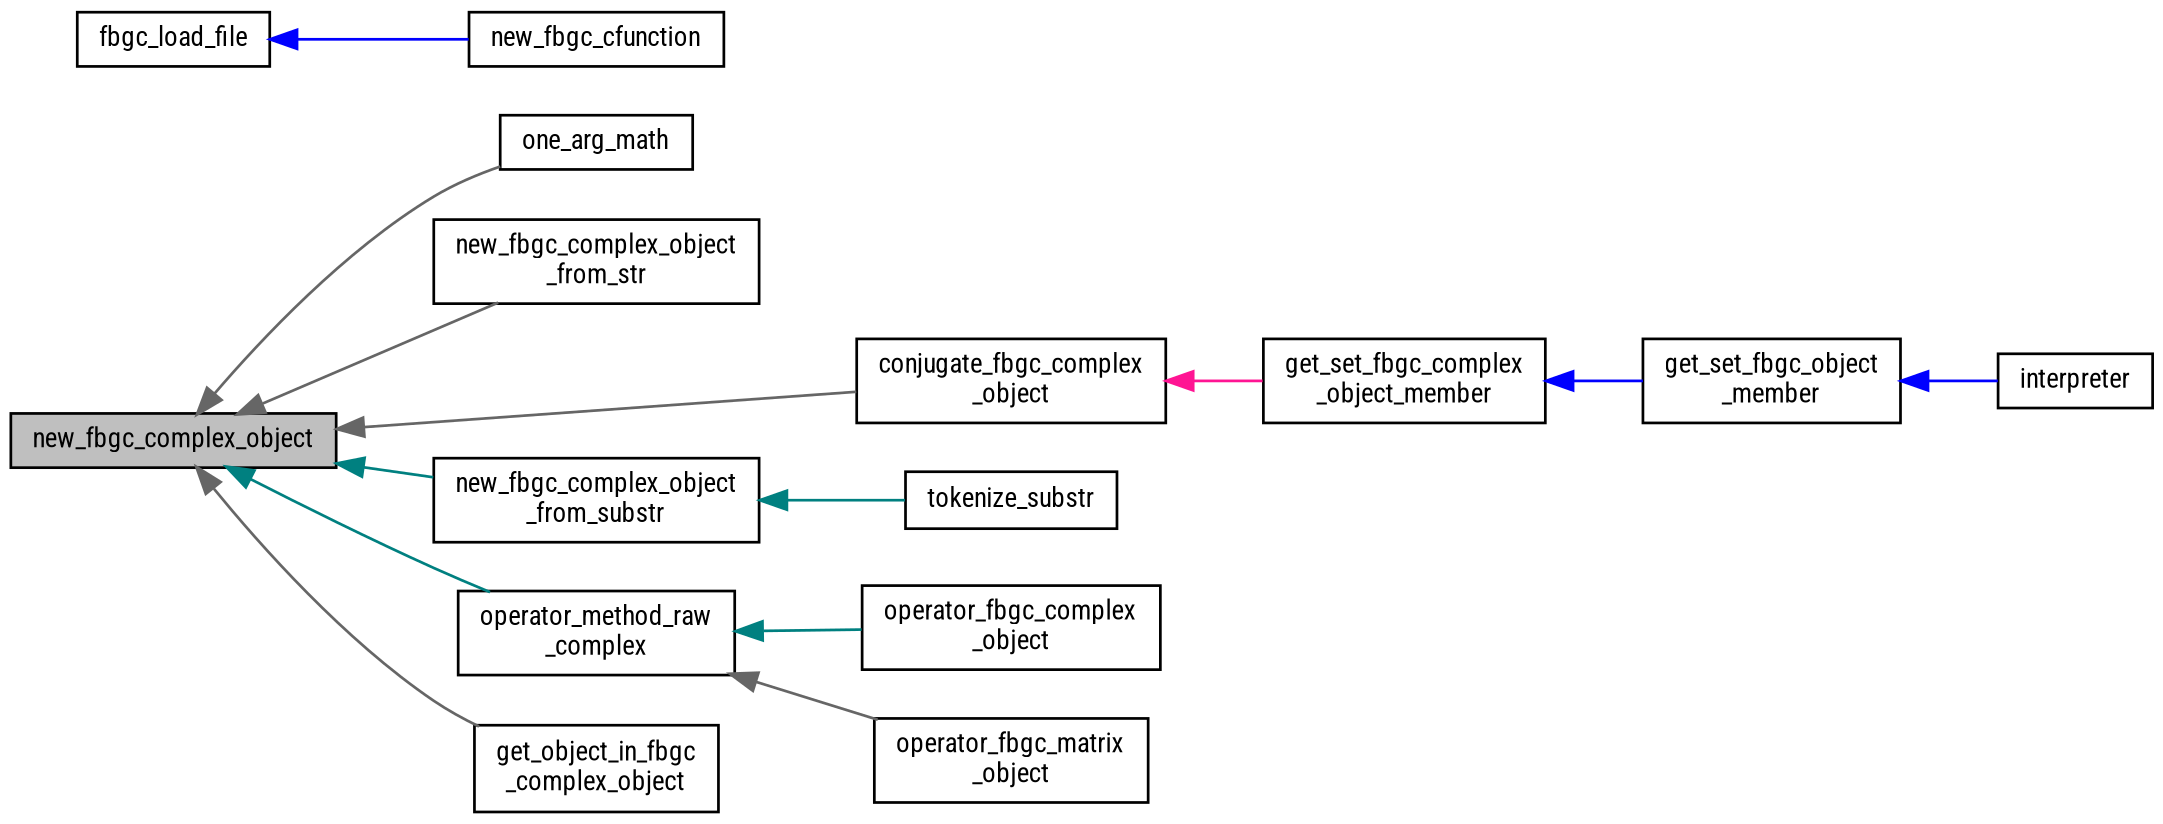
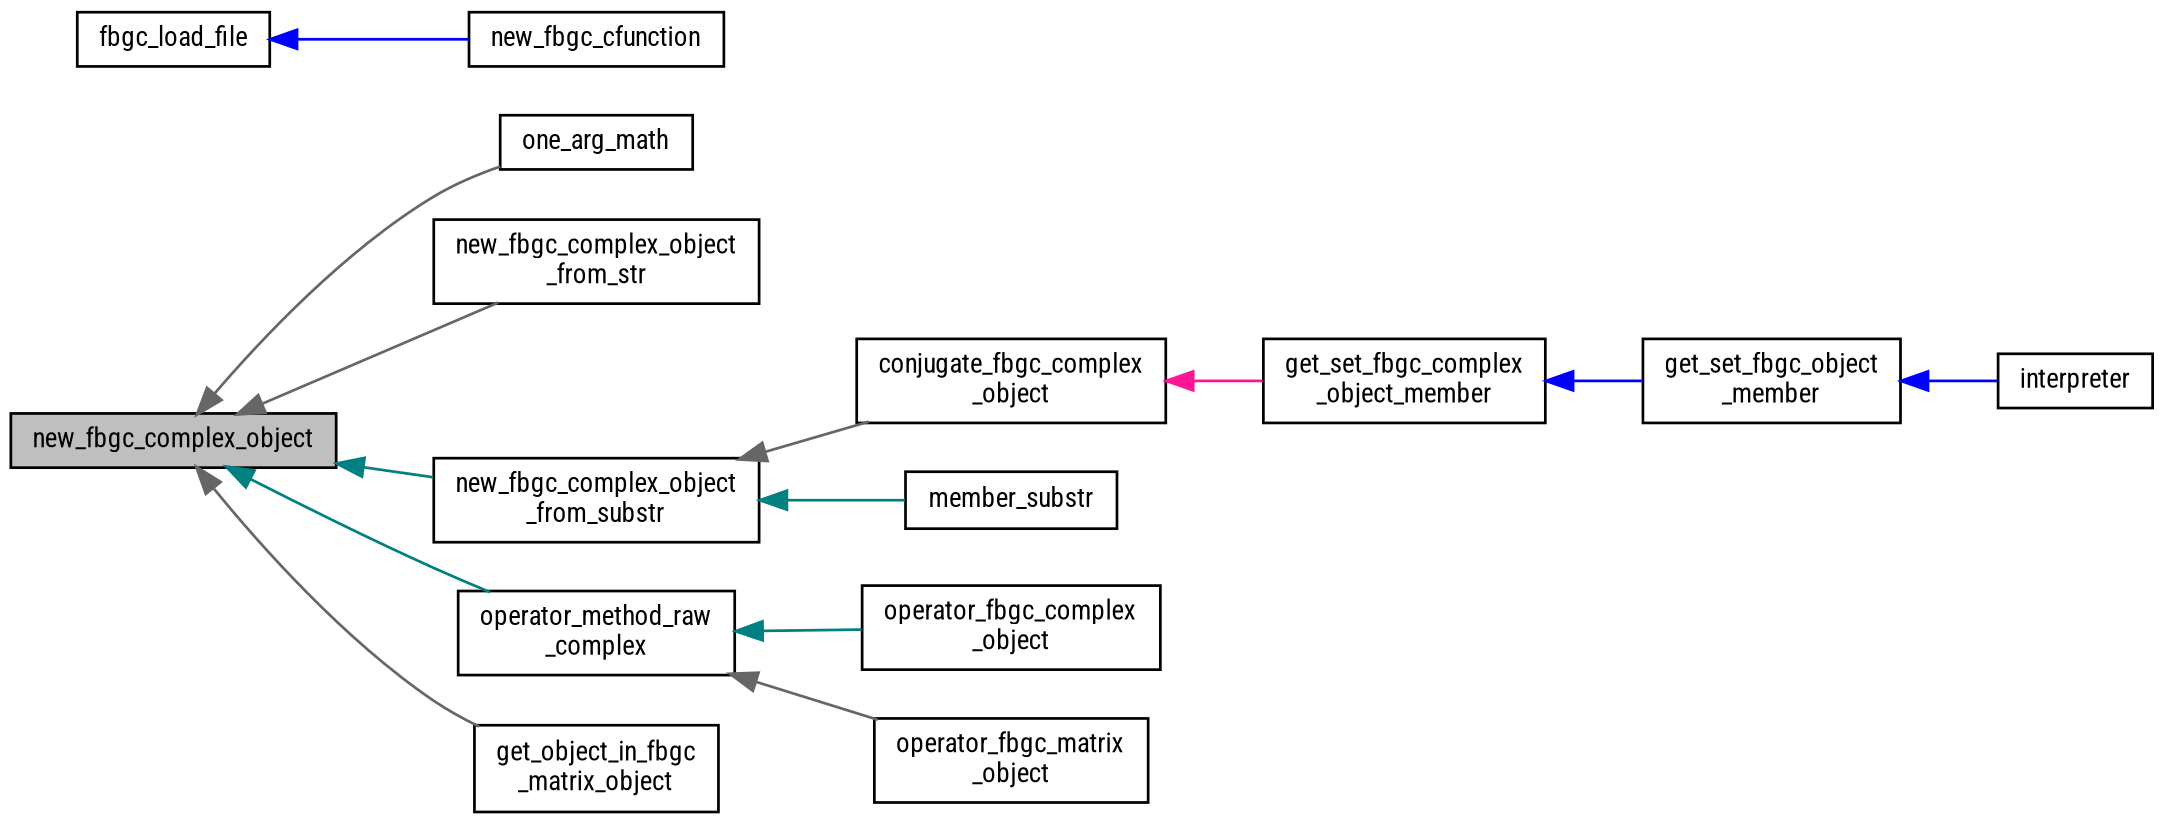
(610, 409) -> (817, 437)
(1011, 500) -> (1011, 500)
(596, 769) -> (596, 769)
